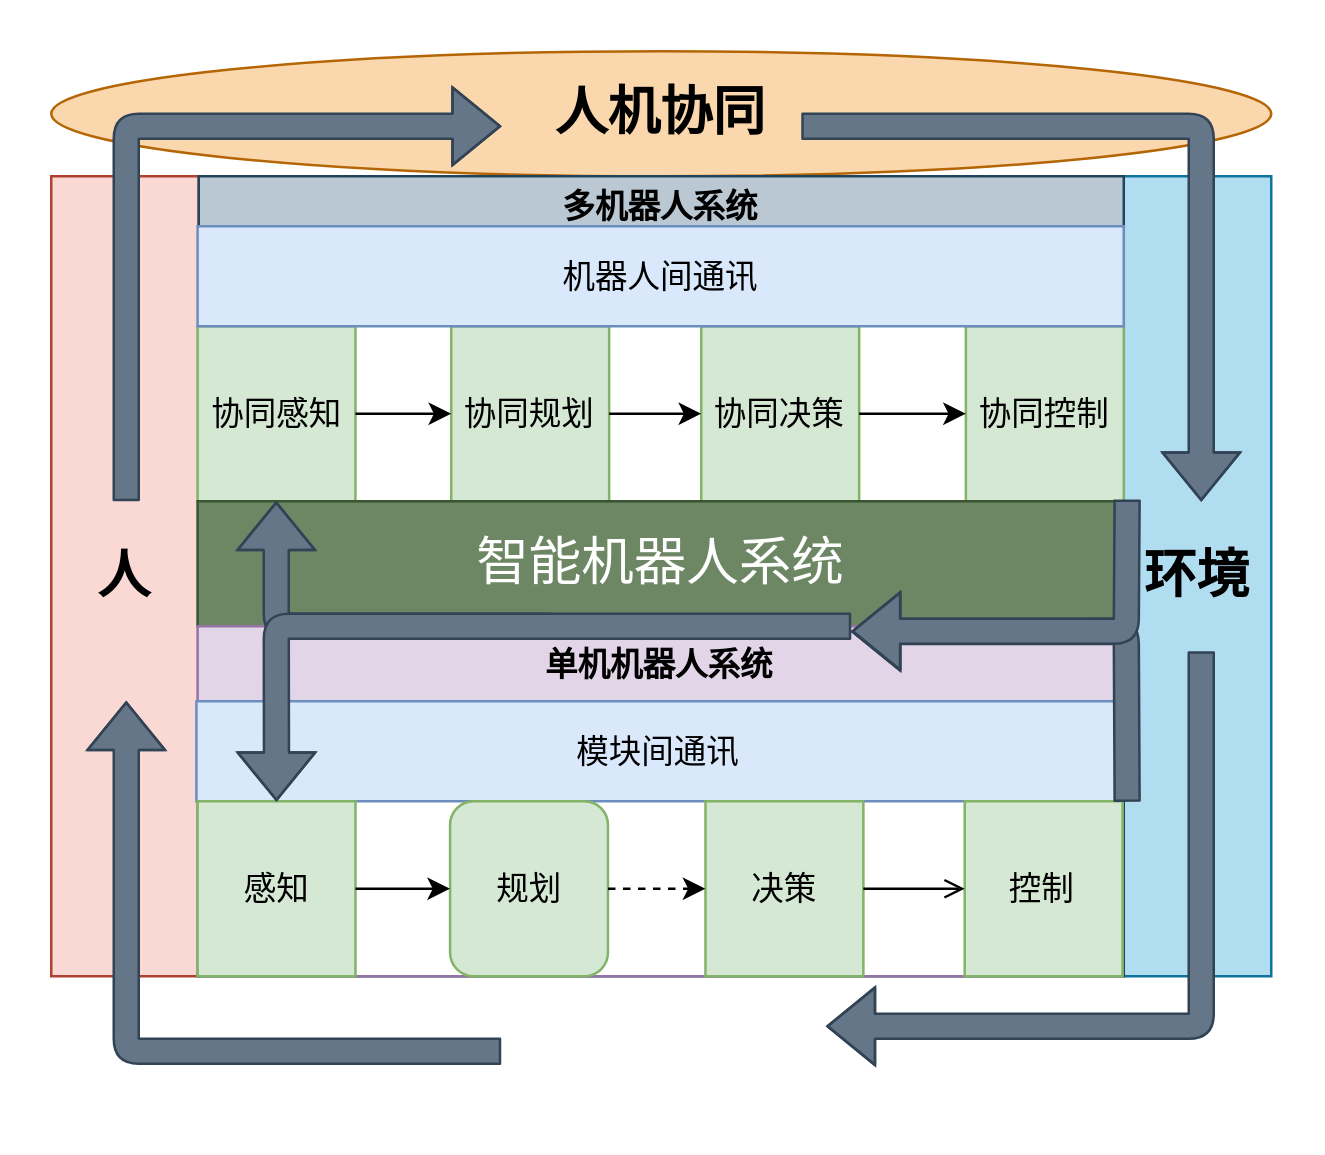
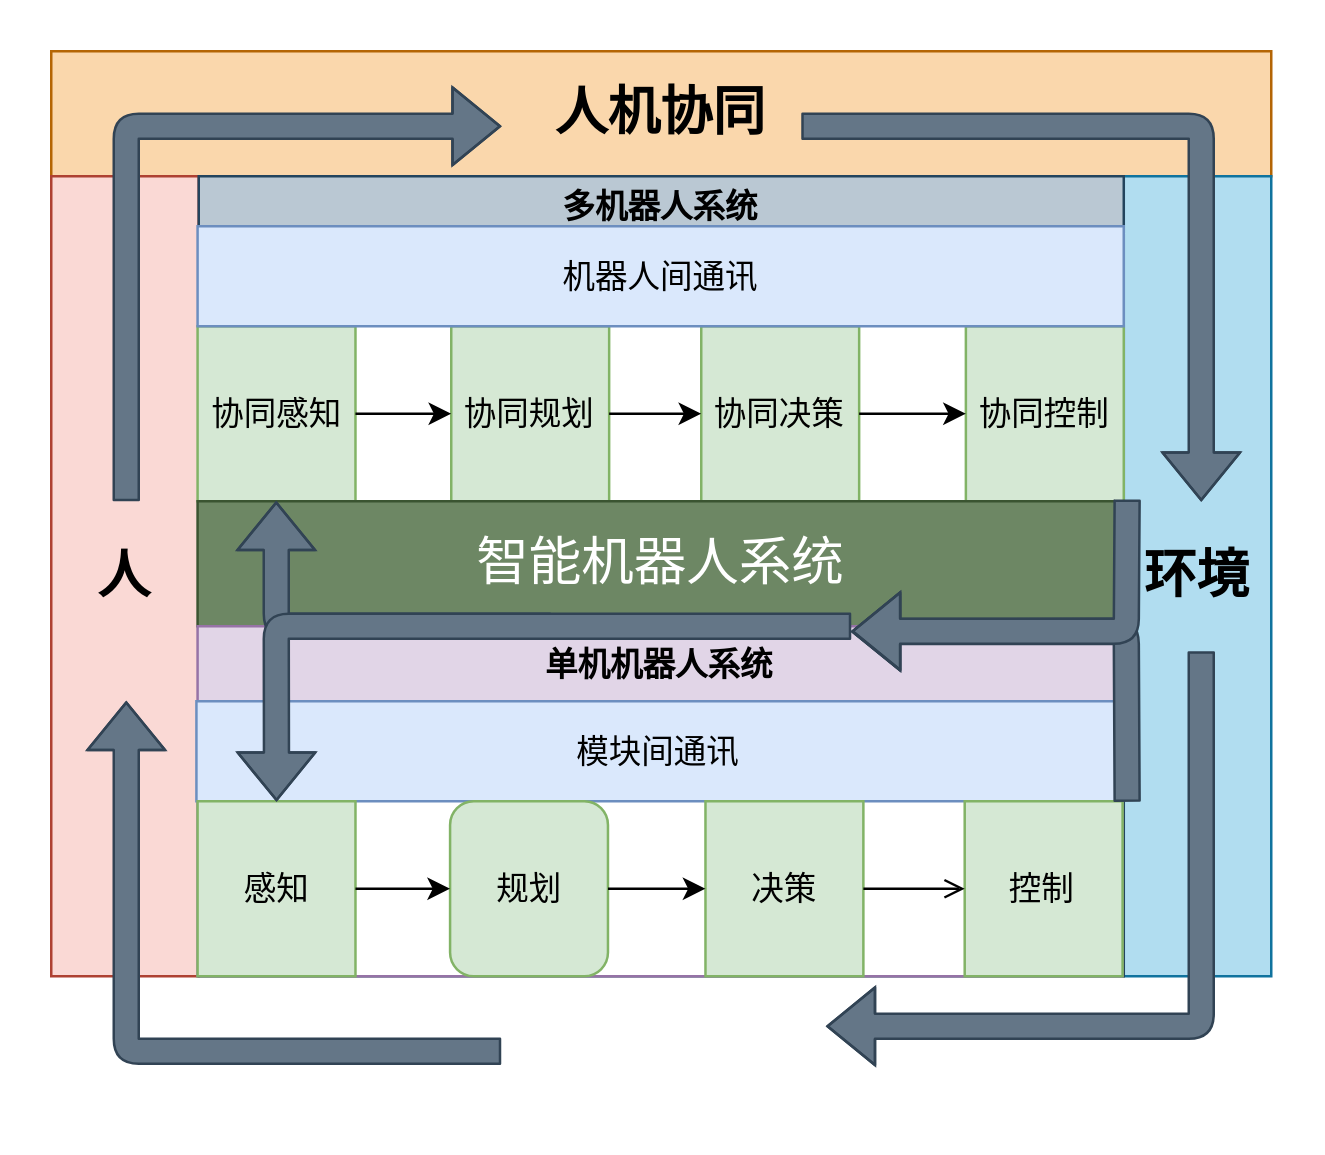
(661, 114) -> (661, 114)
(648, 889) -> (648, 889)
